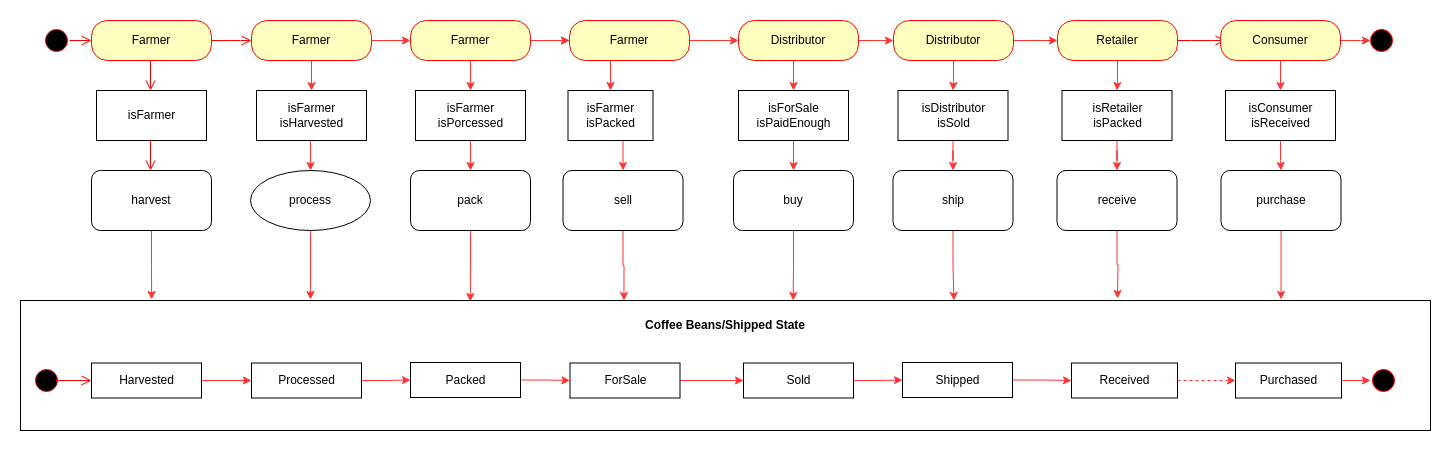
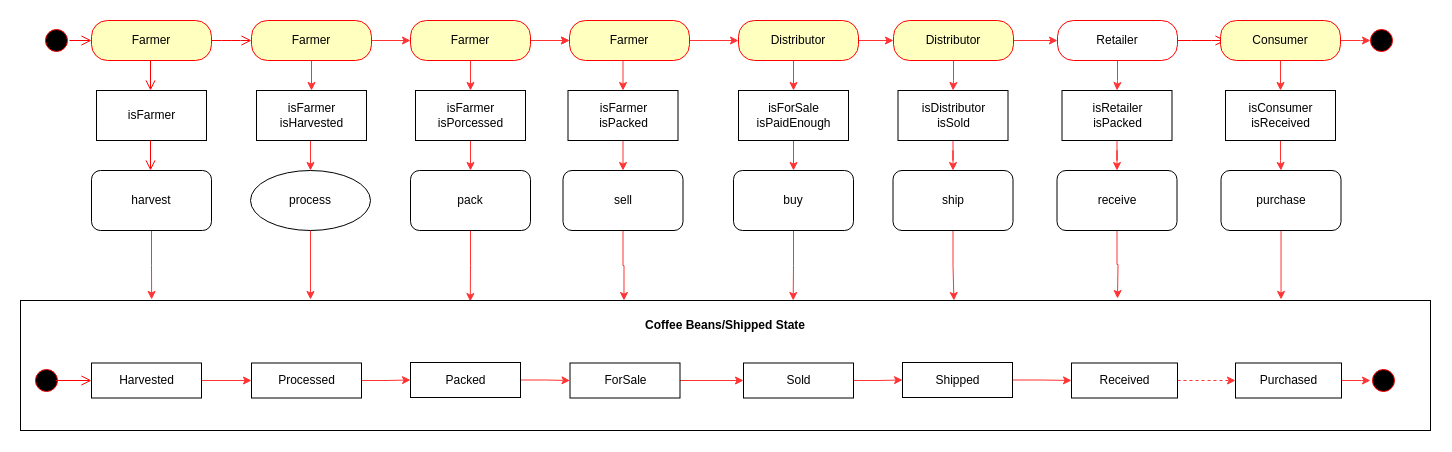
(1118, 41) -> (1118, 41)
(611, 116) -> (623, 116)
